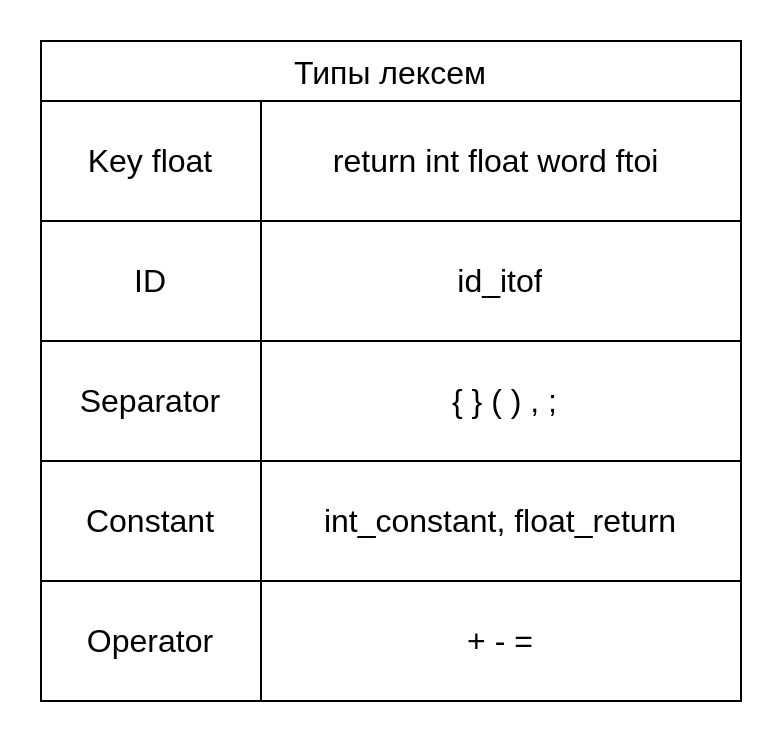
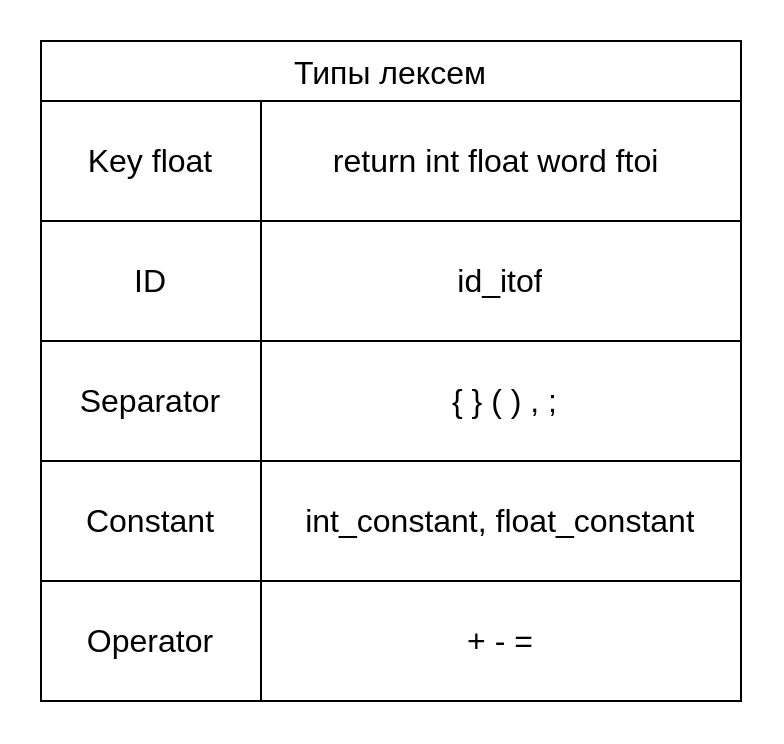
(501, 521) -> (501, 521)
